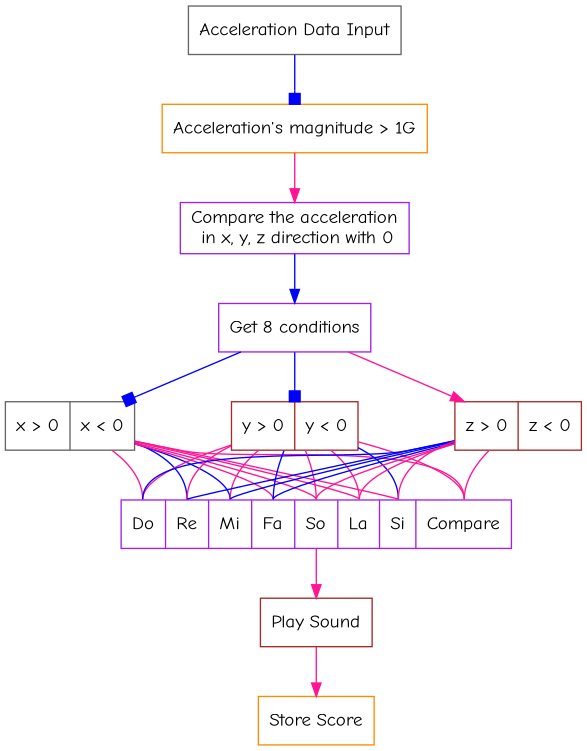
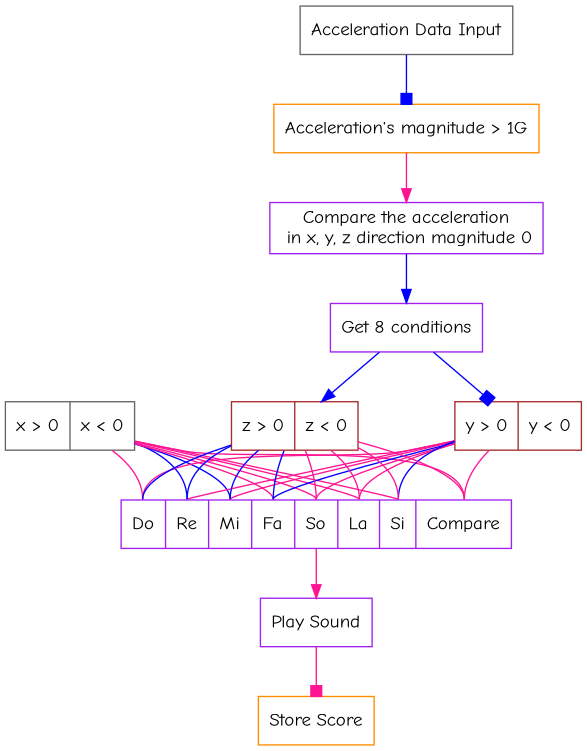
(295, 228) -> (406, 228)
(189, 374) -> none
(400, 374) -> (356, 373)
(316, 622) -> (316, 622)
(316, 665) -> (316, 665)
